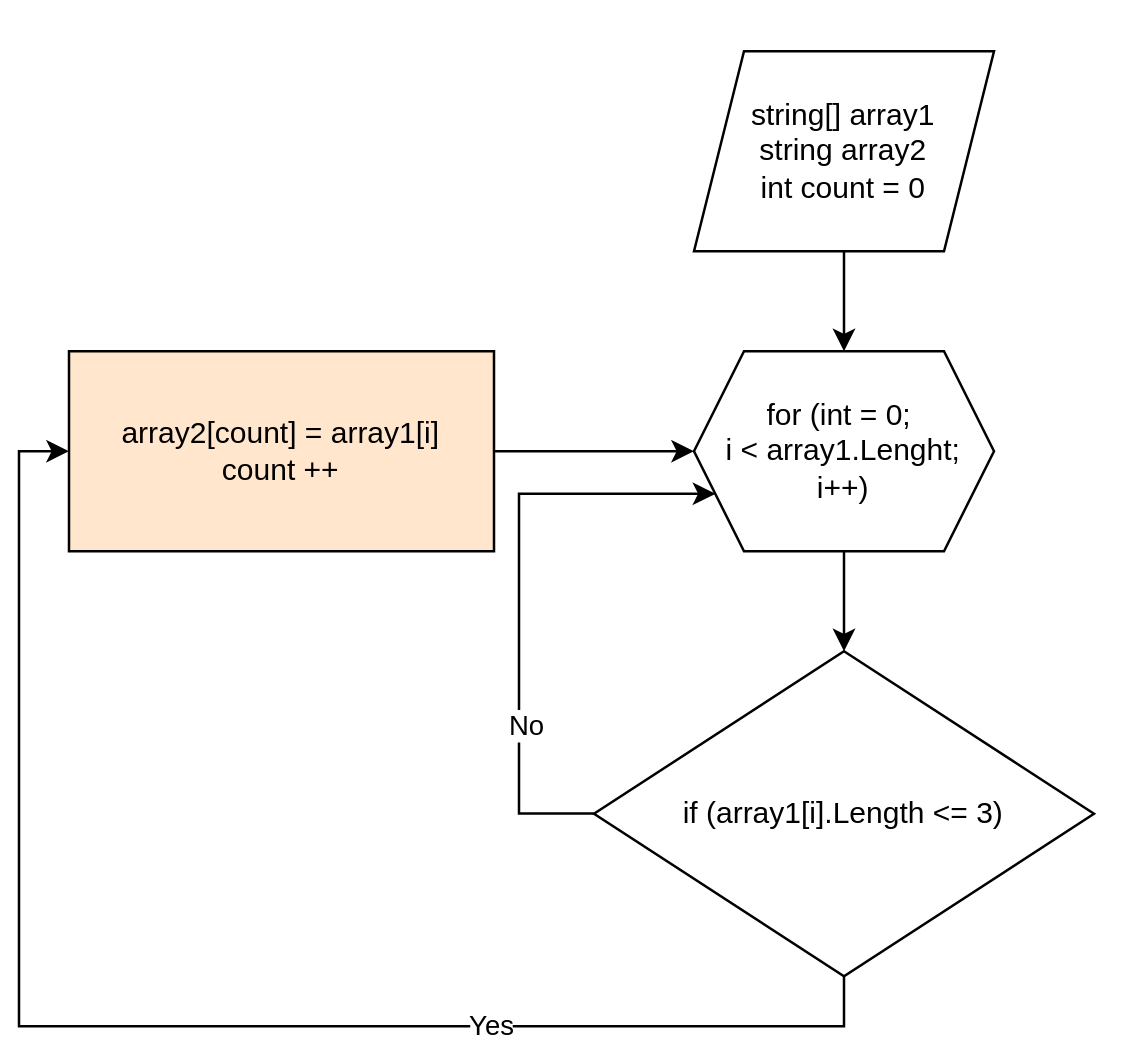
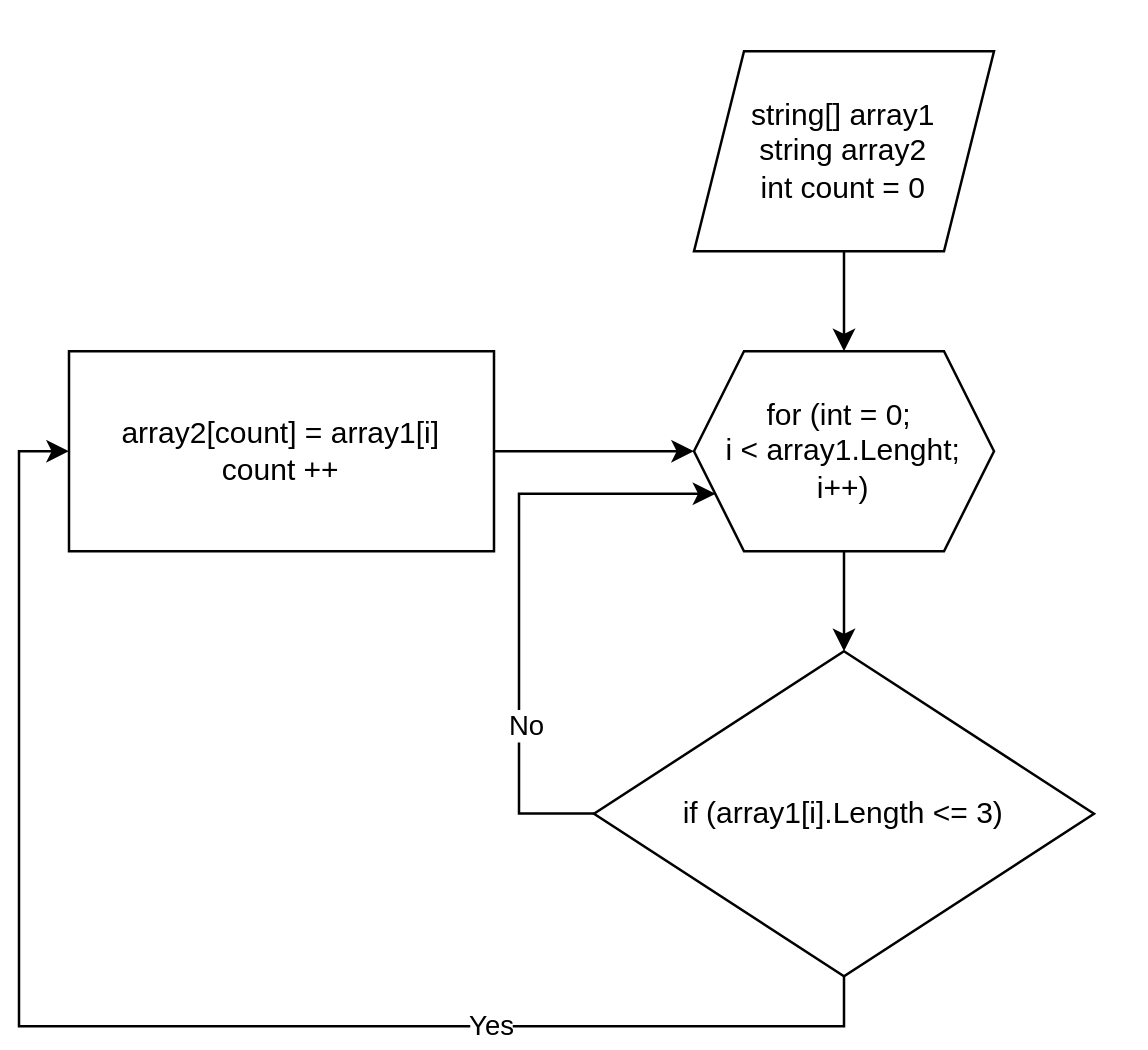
(281, 451) -> (281, 451)
